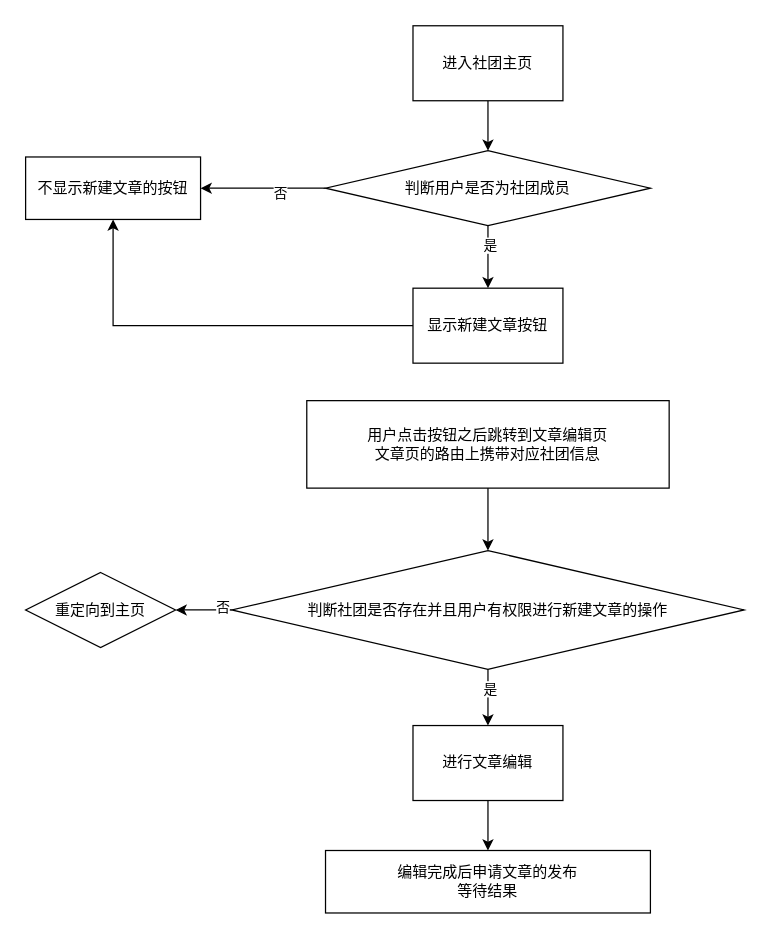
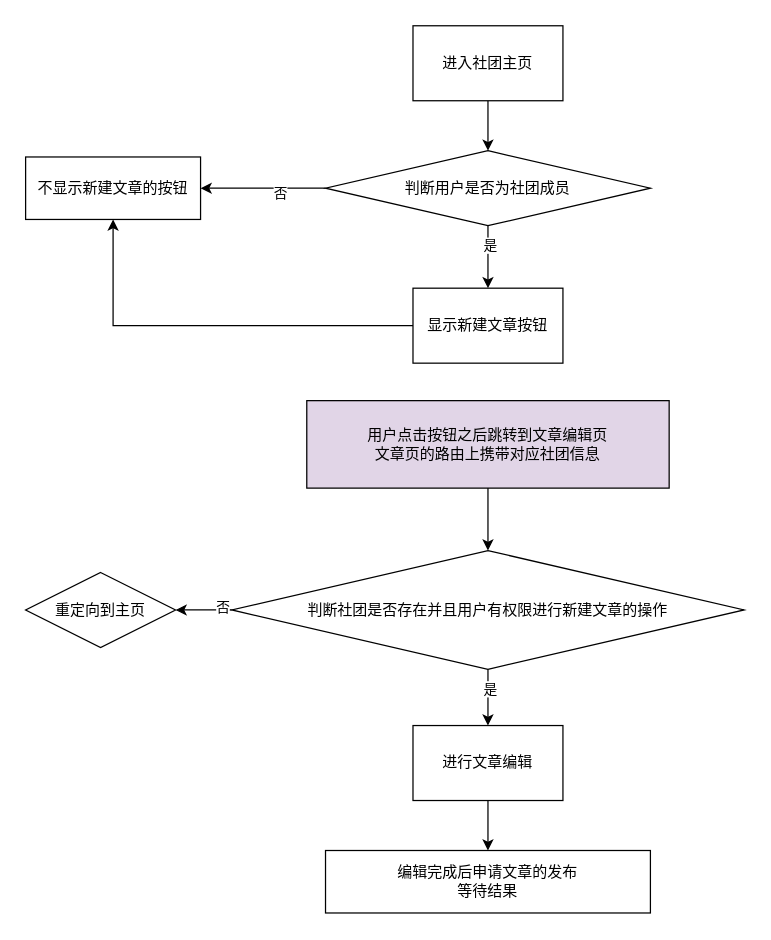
(488, 444) -> (488, 444)
